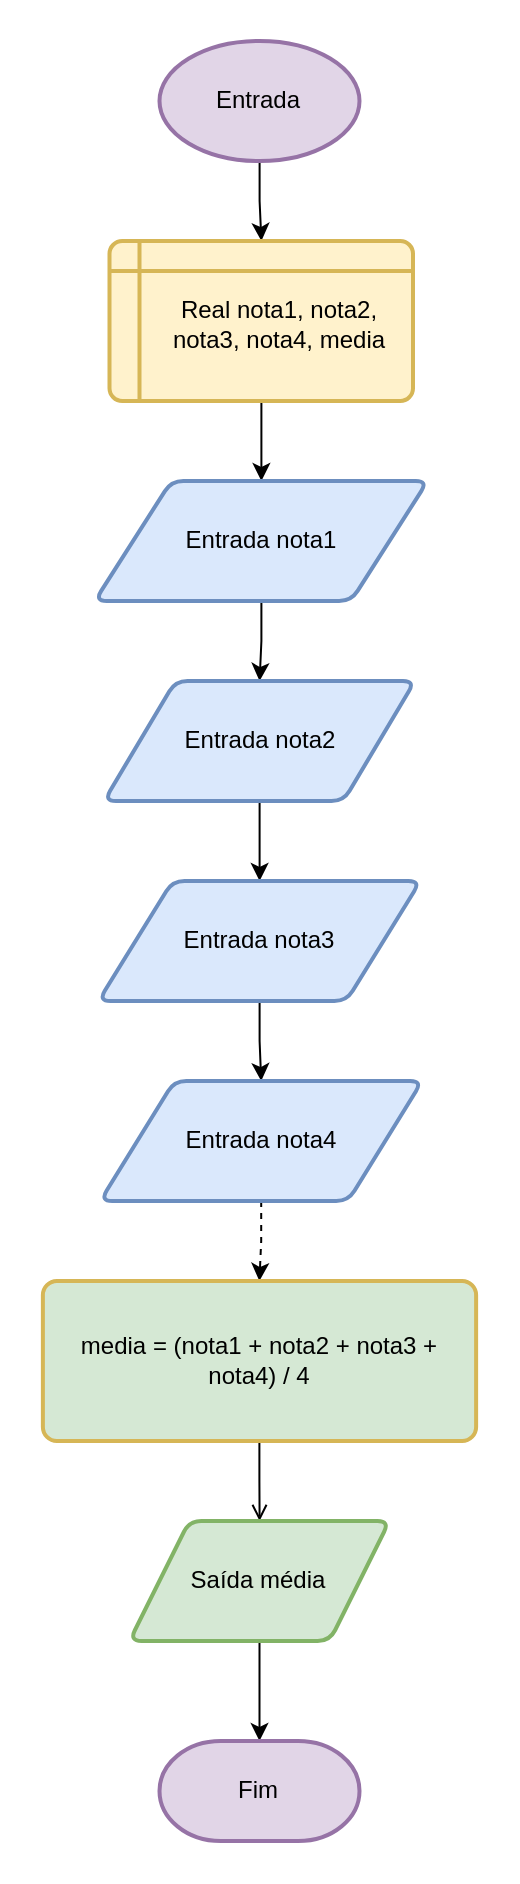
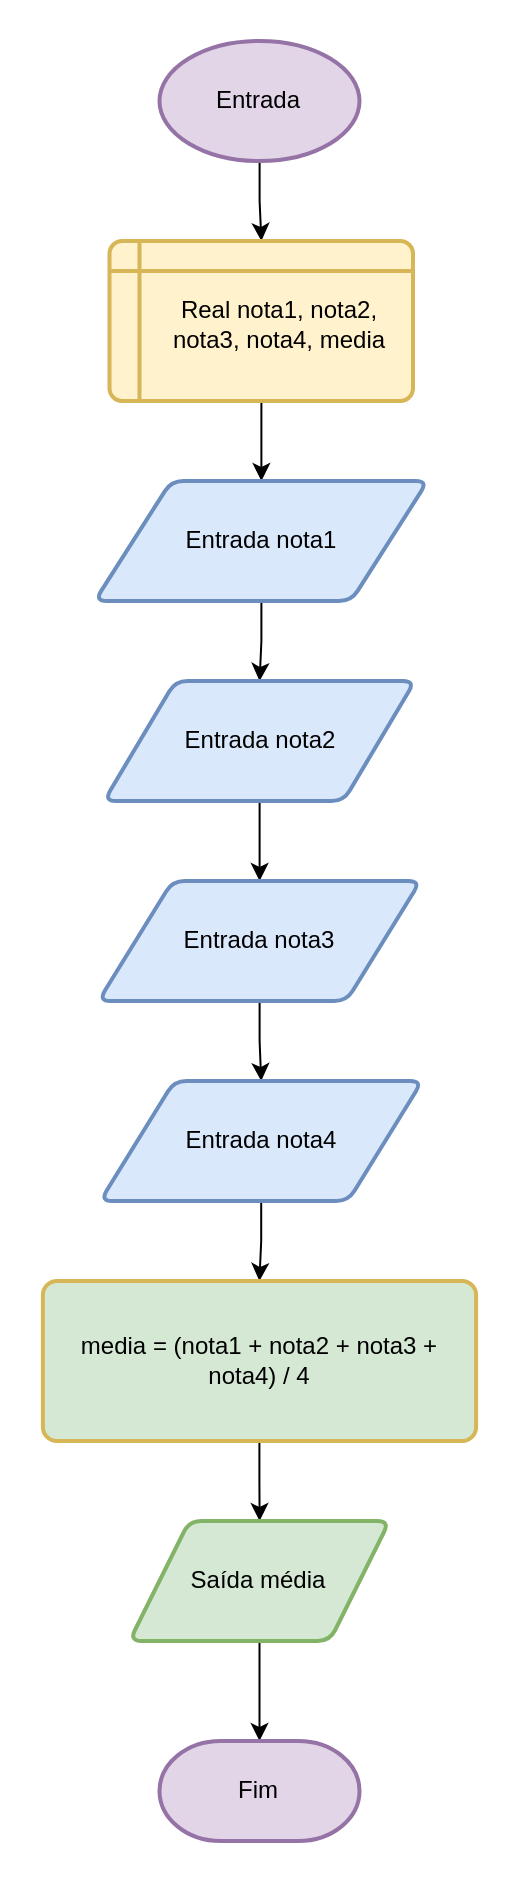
(261, 1233) -> (261, 1233)
(260, 1509) -> (260, 1506)
